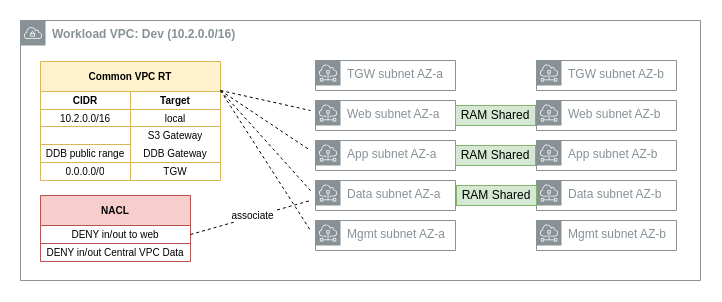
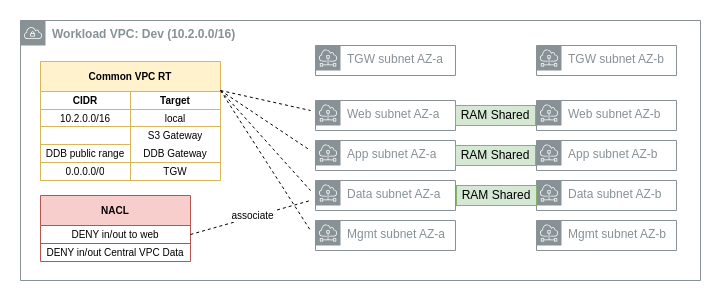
(386, 76) -> (386, 61)
(607, 76) -> (607, 61)
